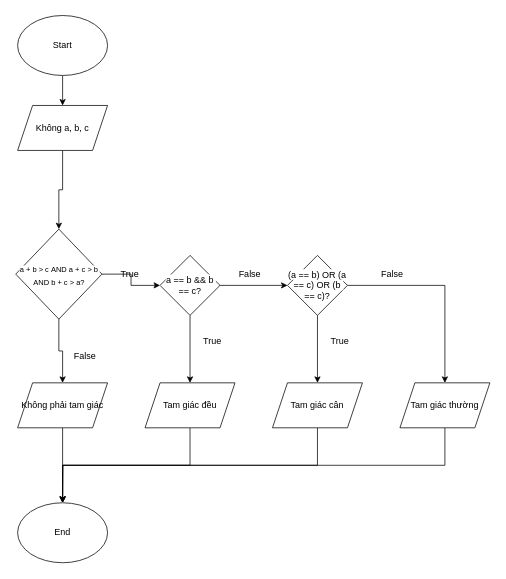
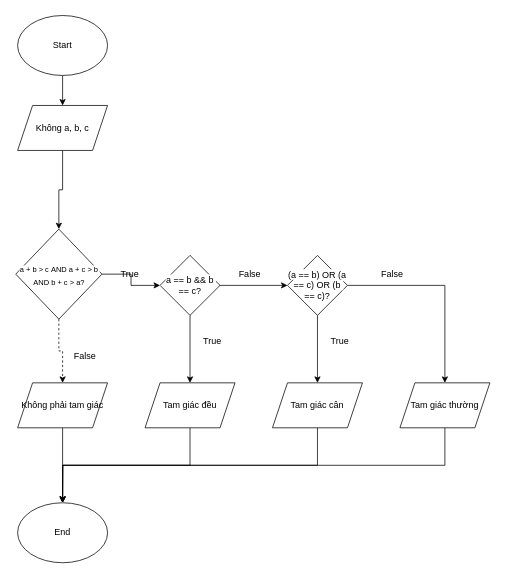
(59, 351) -> (59, 351)
